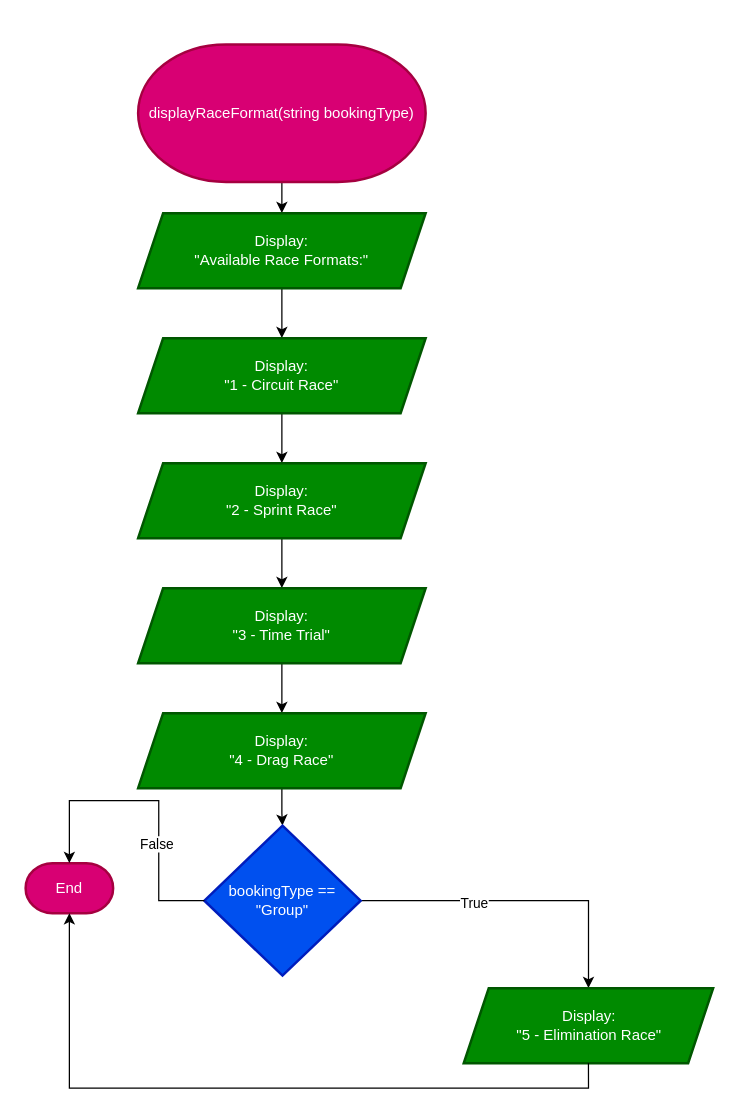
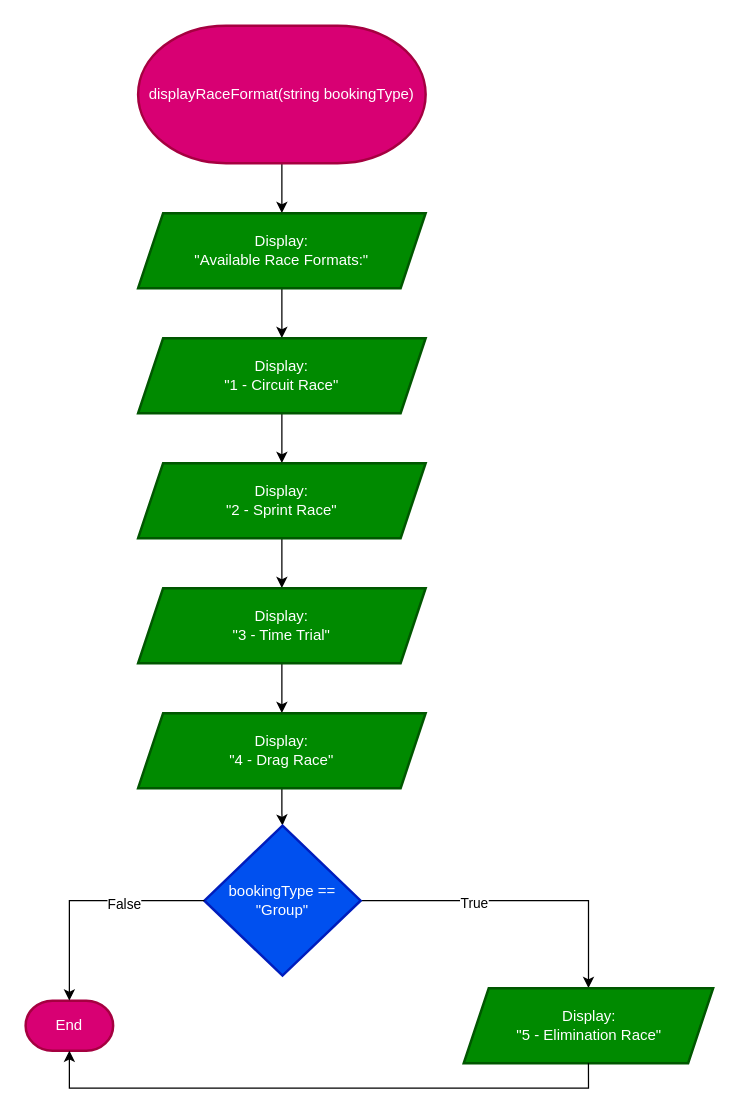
(282, 113) -> (282, 94)
(69, 888) -> (69, 1026)
